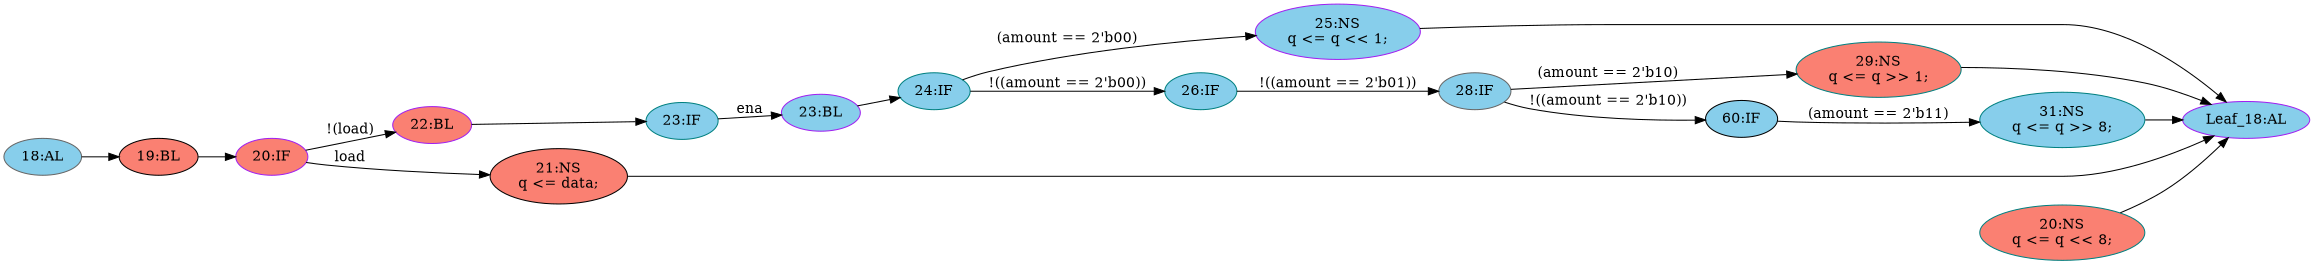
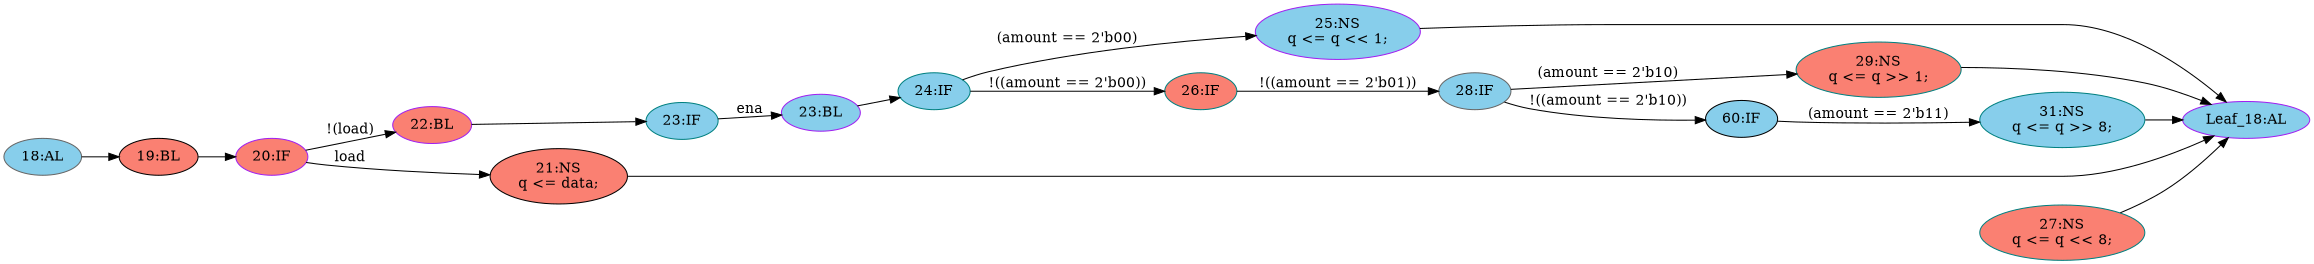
(1201, 91) -> (1201, 91)
(2062, 233) -> (2062, 233)
